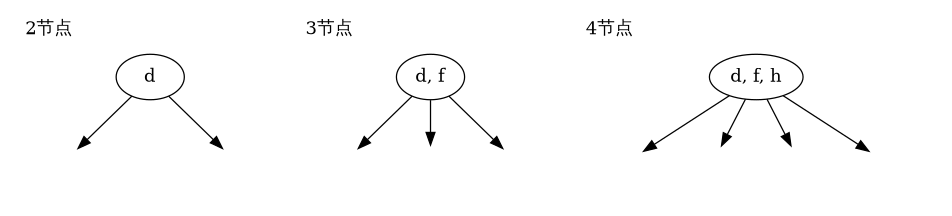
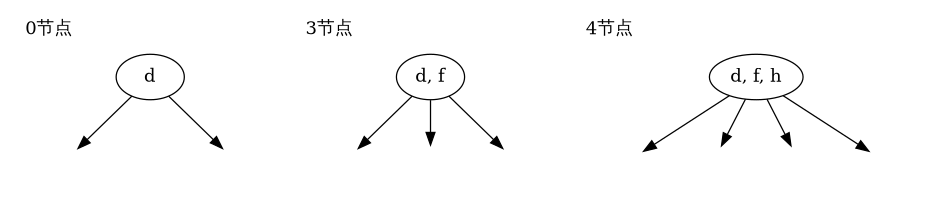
(49, 30) -> (49, 30)
